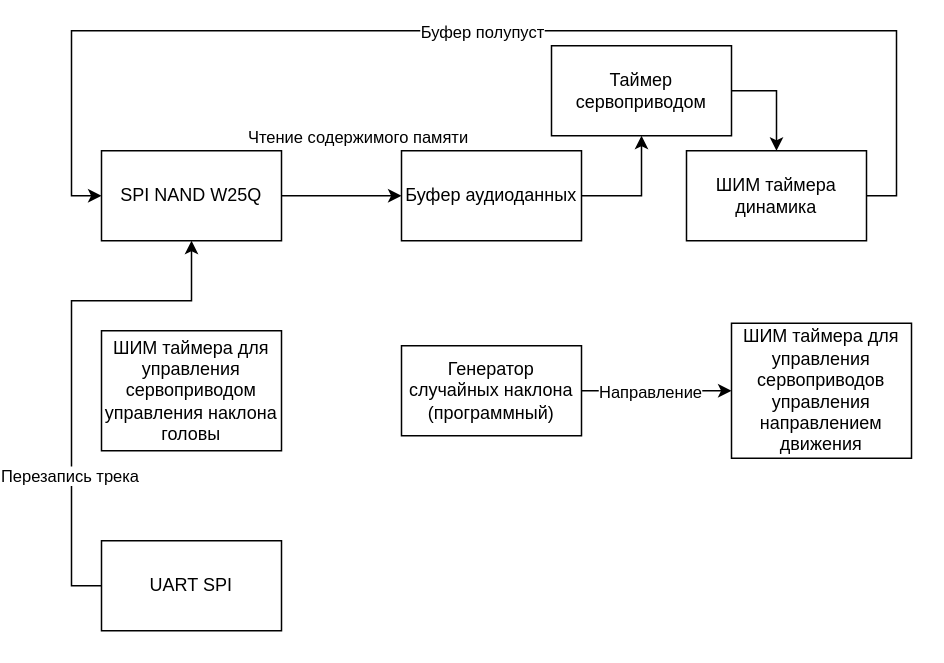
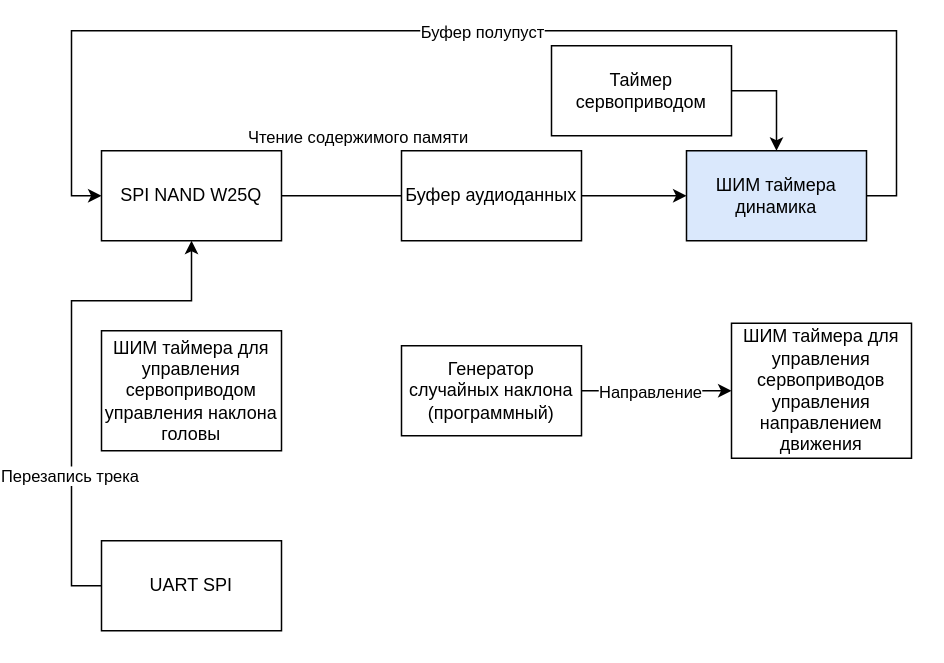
(641, 172) -> (658, 196)
(390, 196) -> (394, 196)
(776, 196) -> (776, 196)
